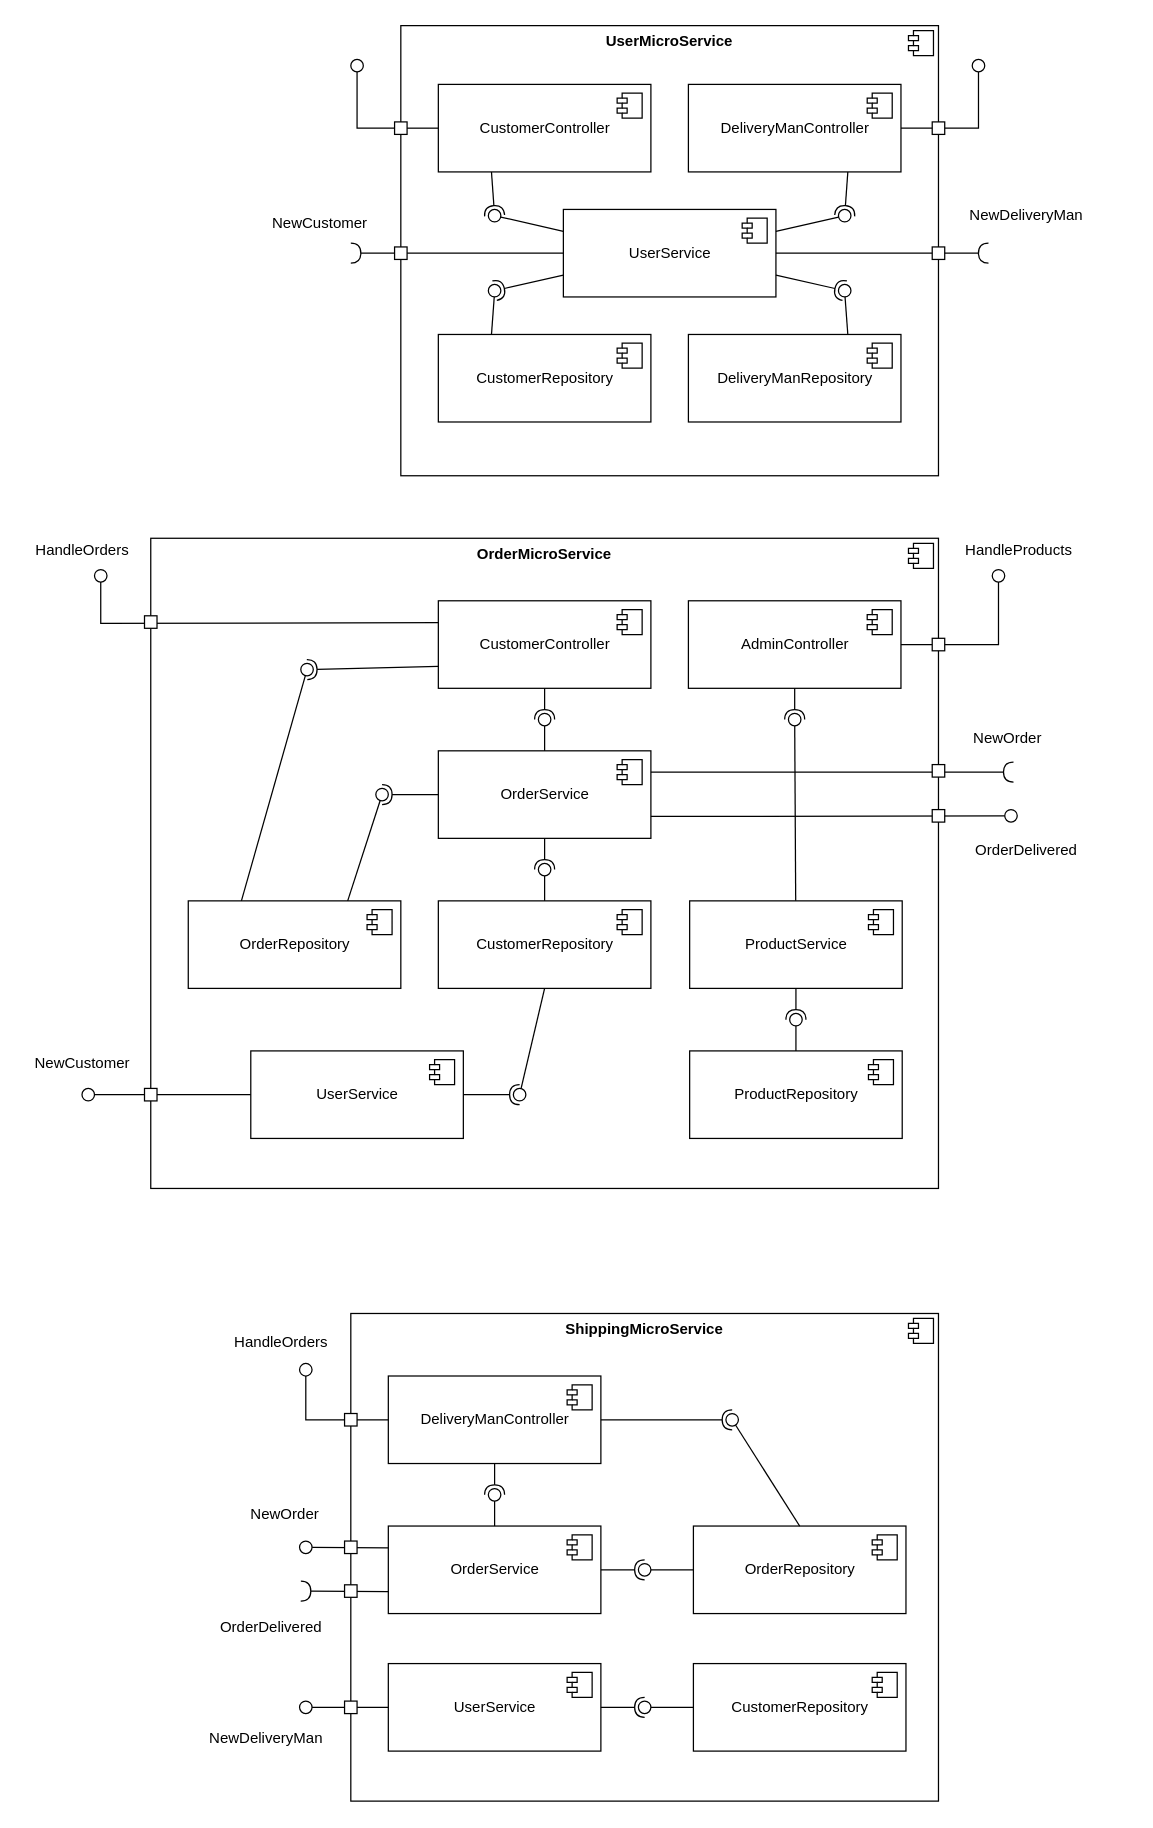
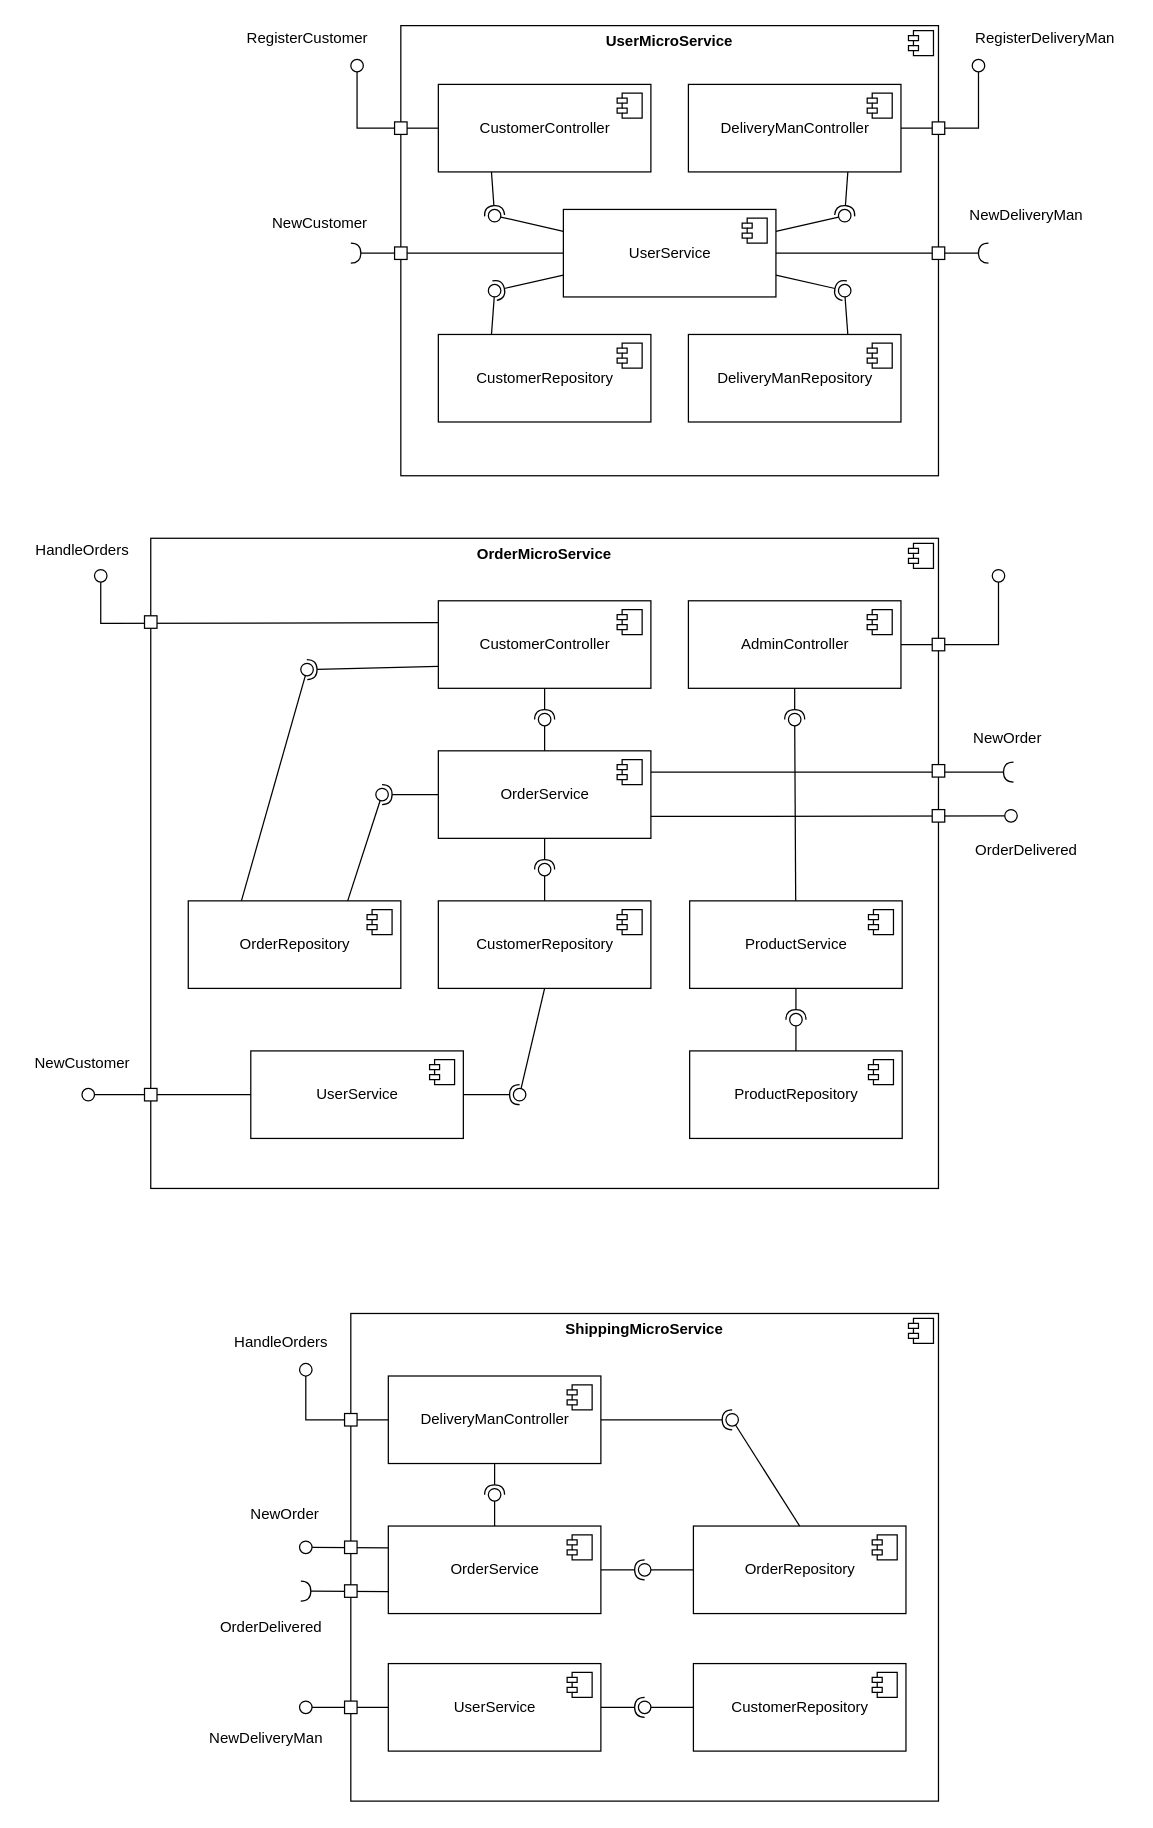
none -> (307, 38)
none -> (1044, 38)
(1018, 551) -> none
